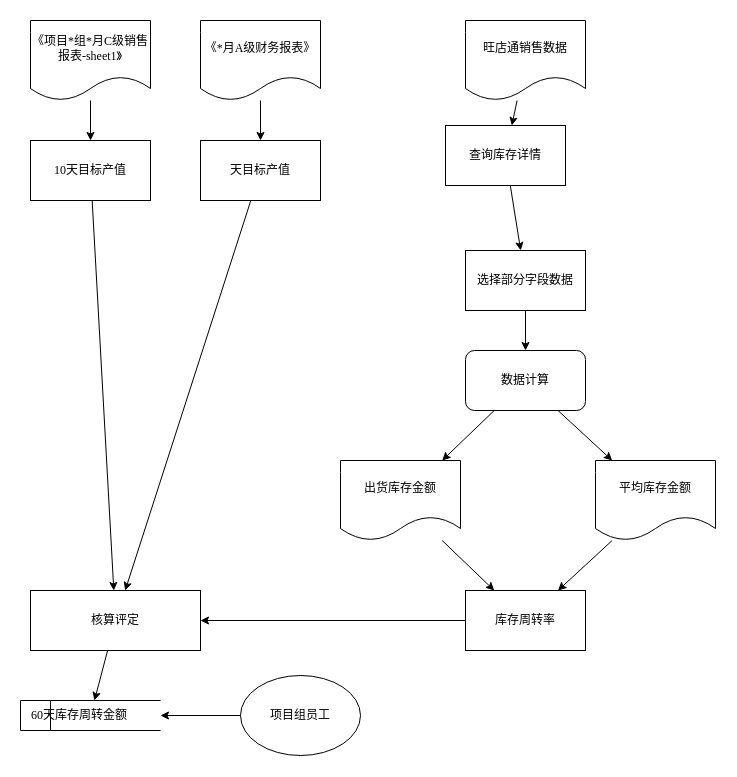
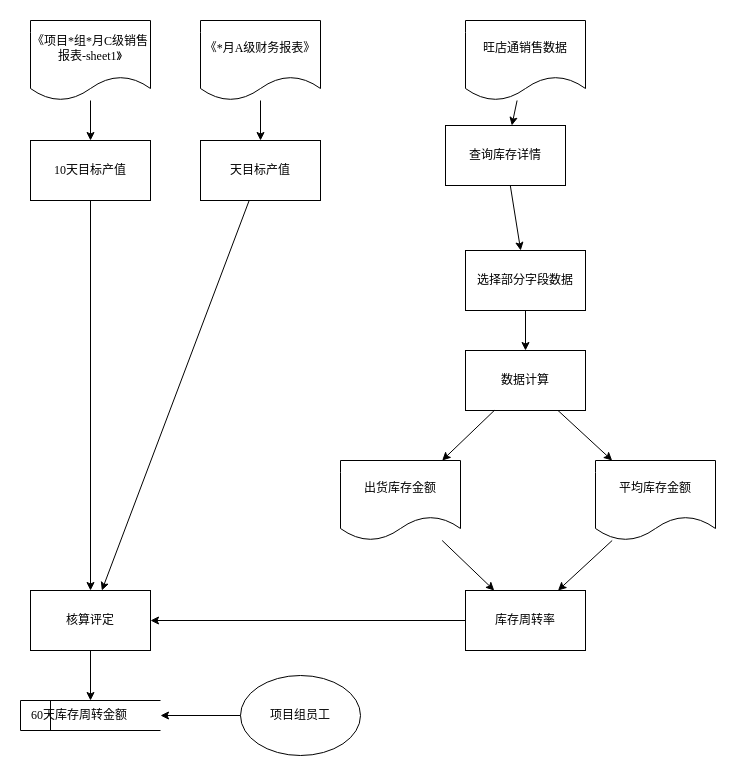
(526, 381) -> (526, 381)
(116, 621) -> (91, 621)
